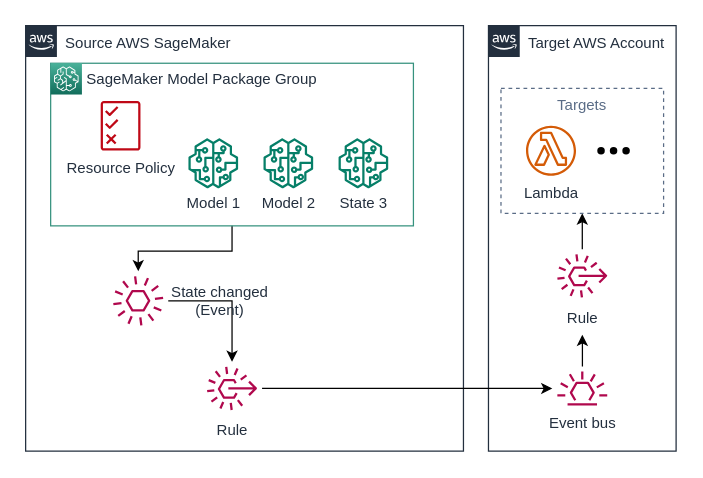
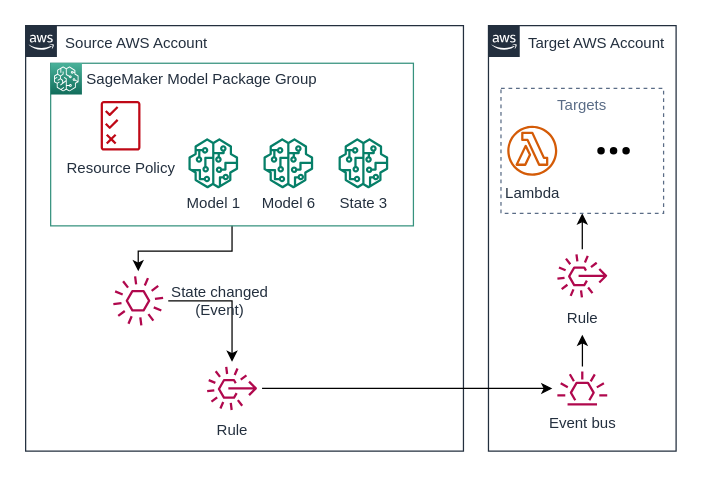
(146, 43) -> (137, 43)
(551, 151) -> (532, 151)
(289, 203) -> (289, 203)
